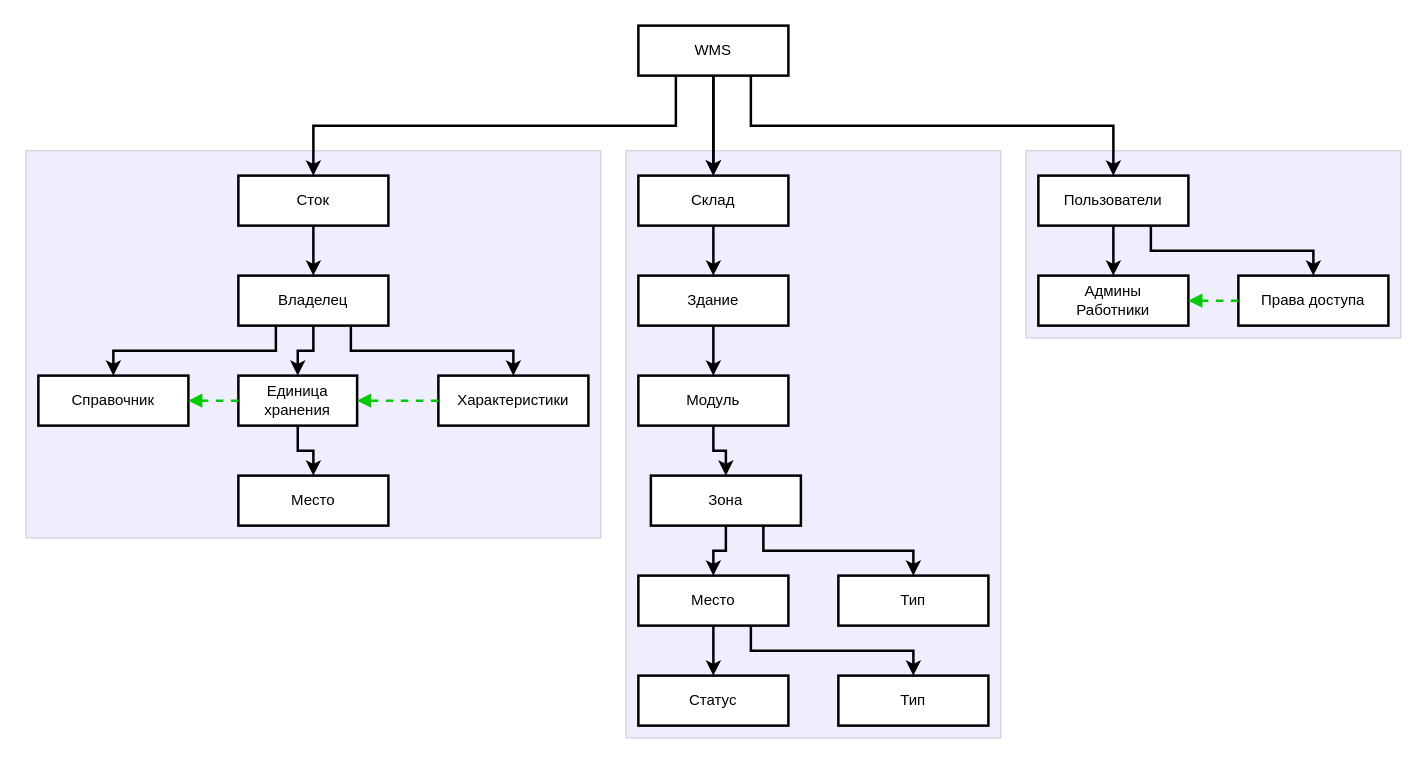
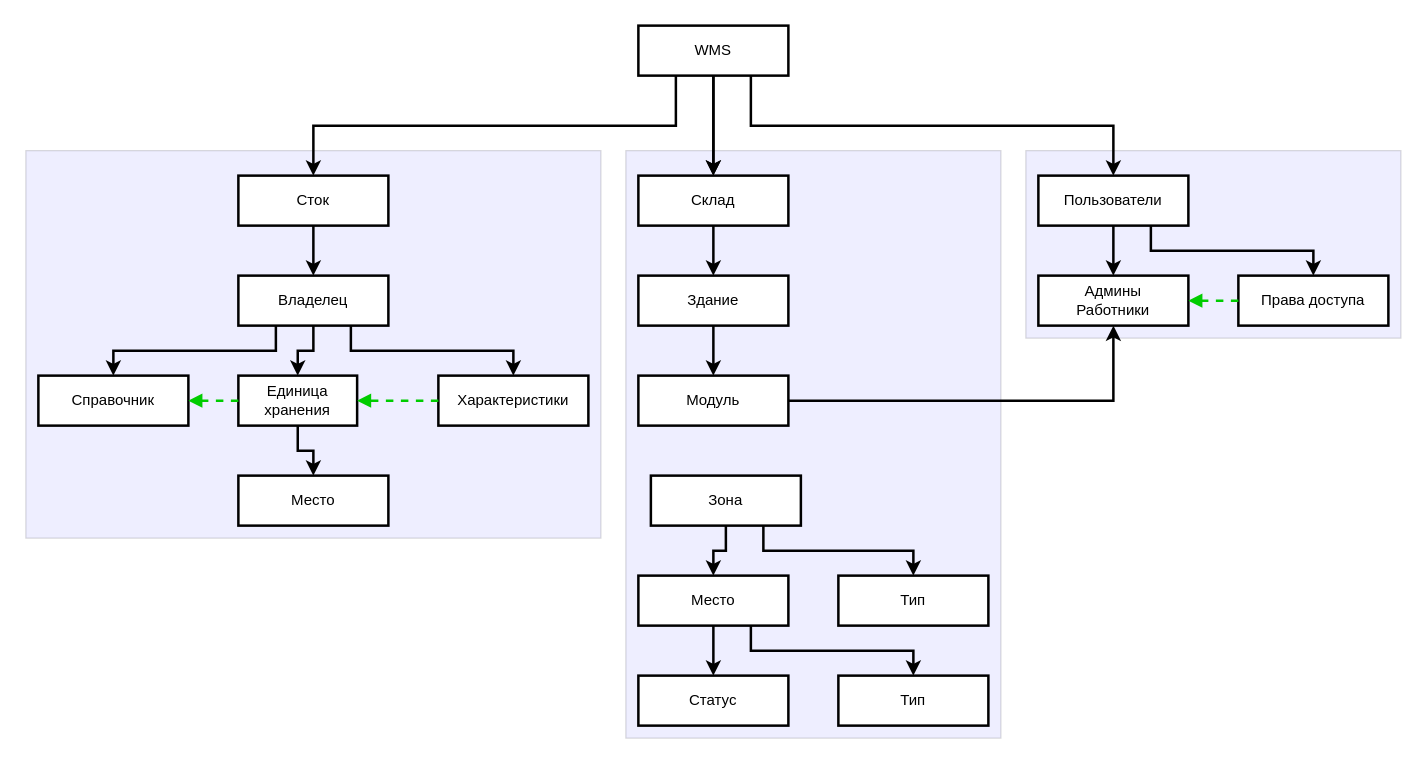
(713, 451) -> (982, 401)
